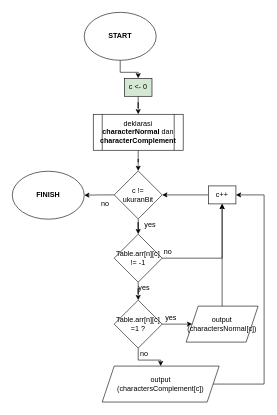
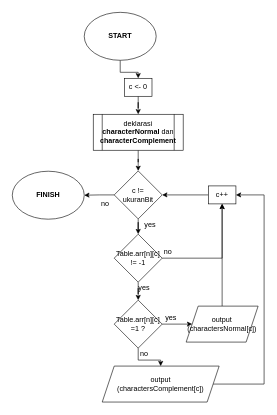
(138, 87) -> (138, 87)
